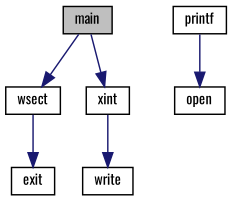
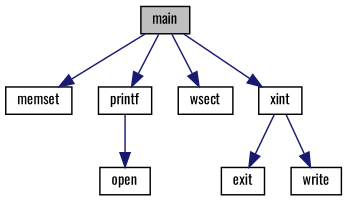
none -> (149, 54)
none -> (39, 101)
(33, 134) -> (265, 134)
